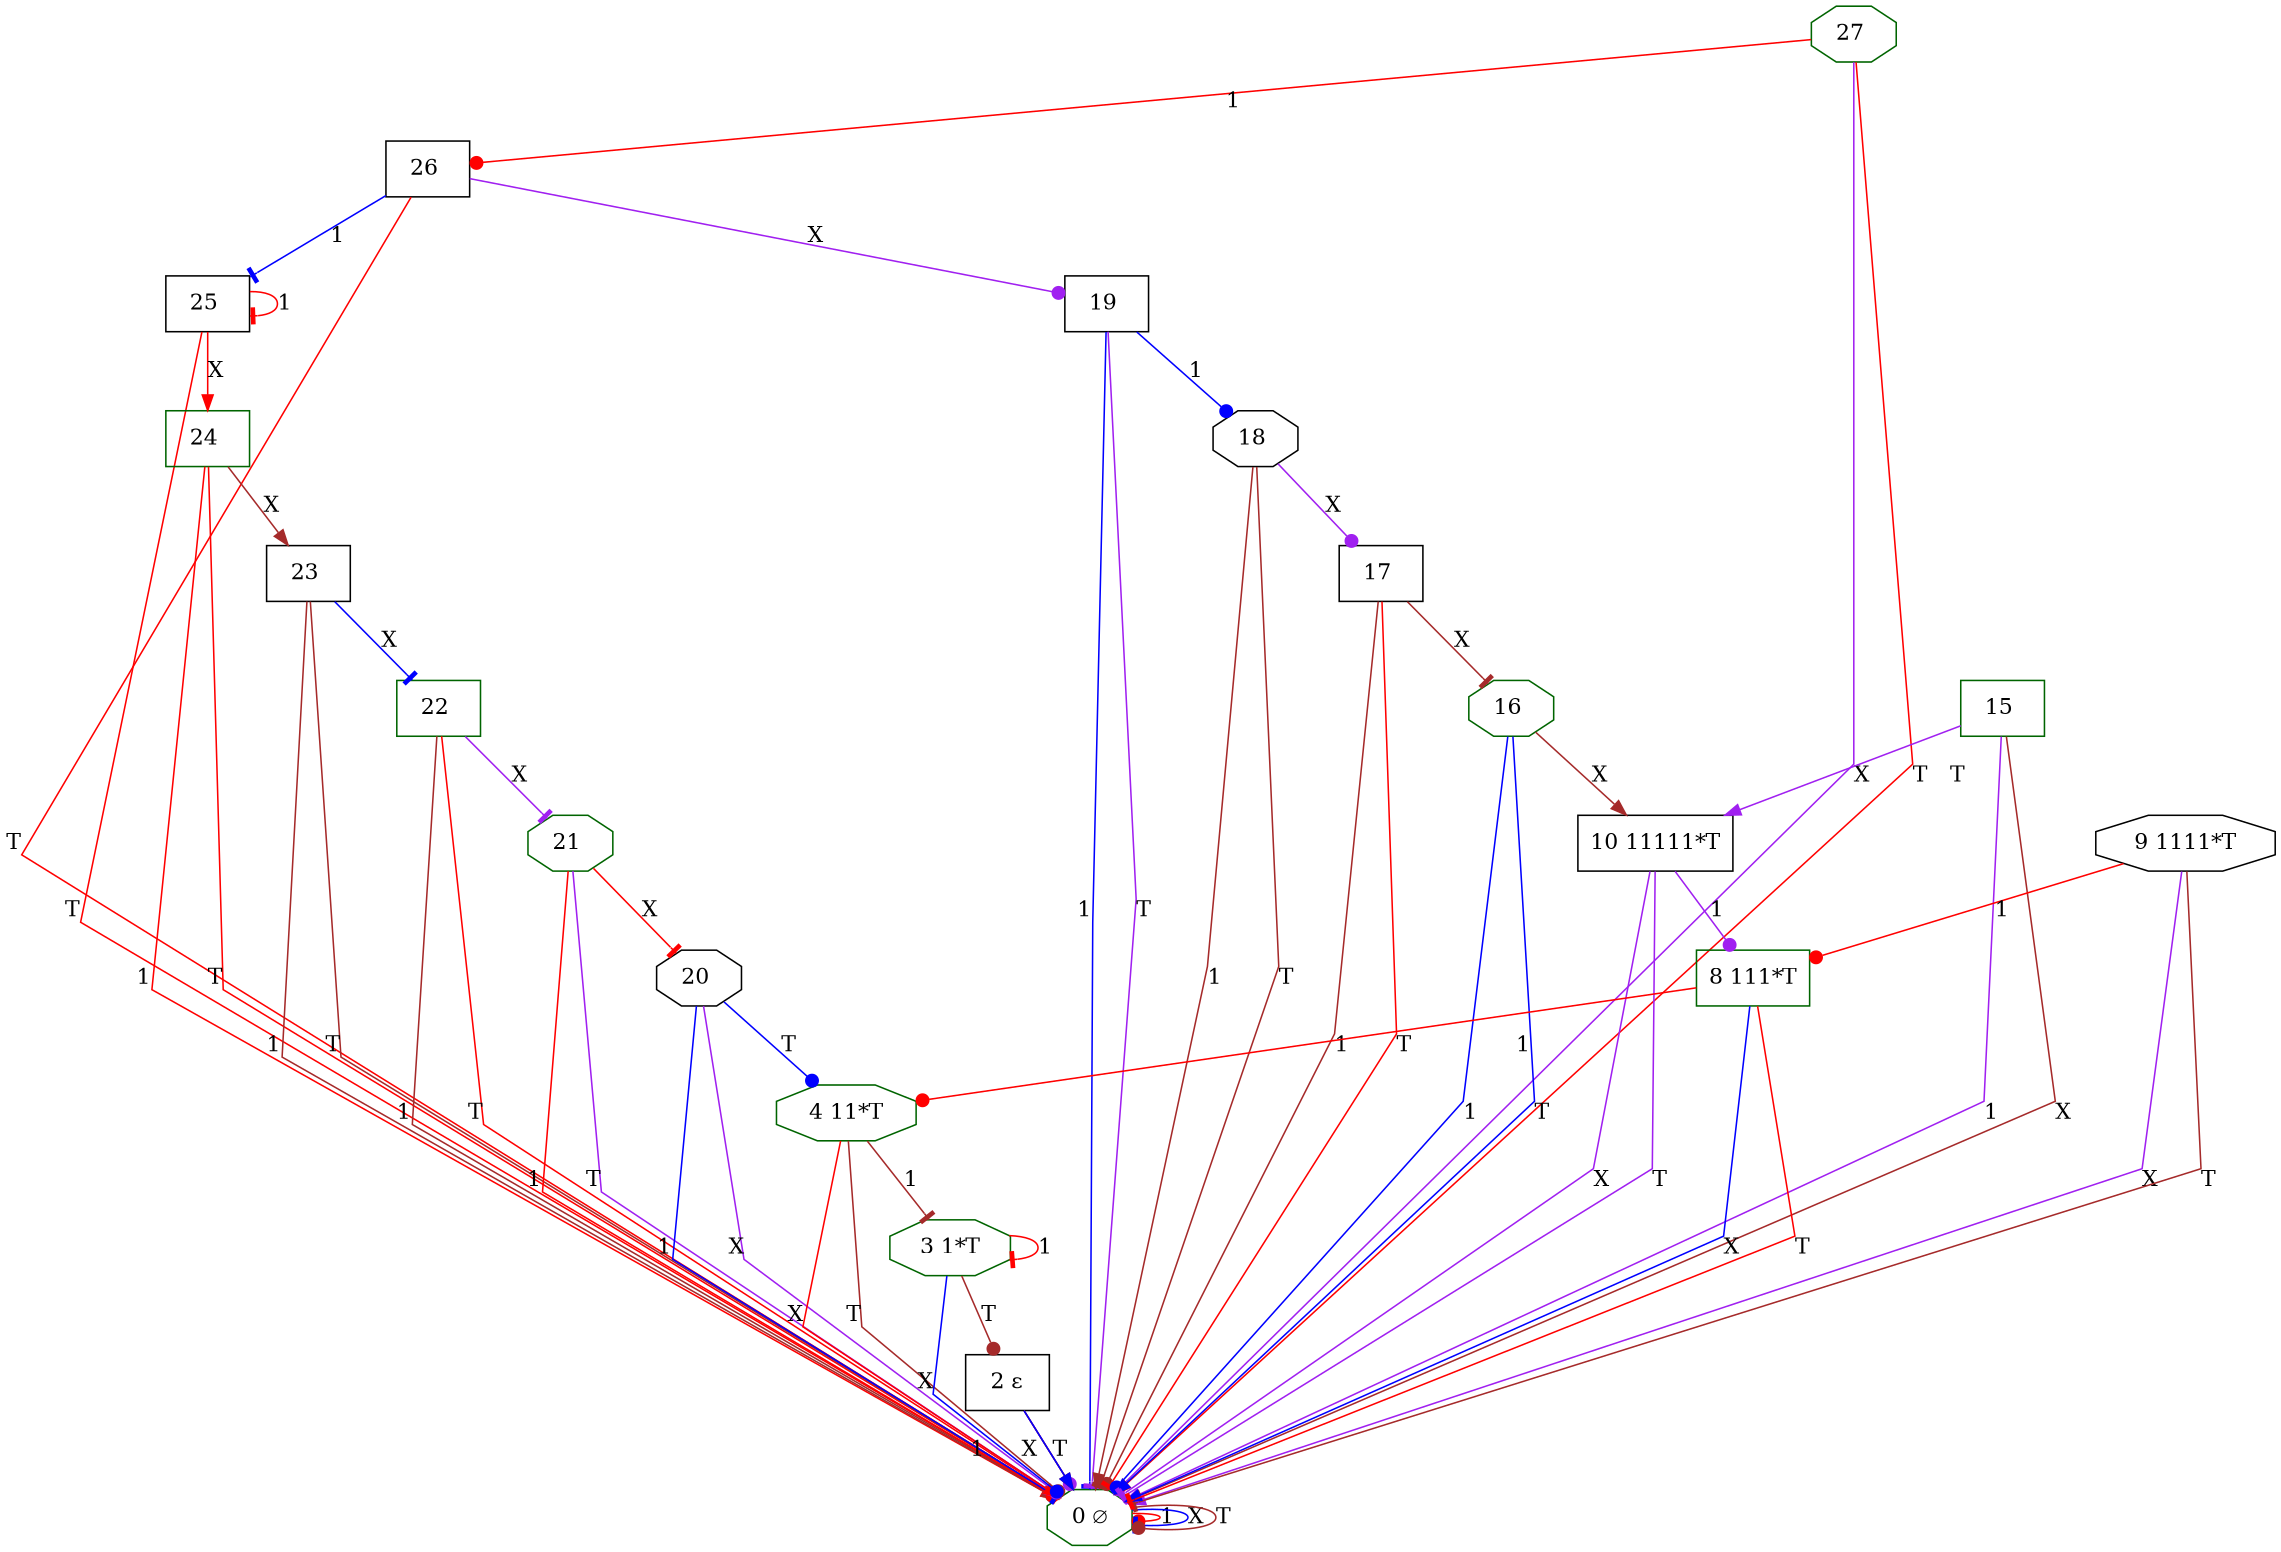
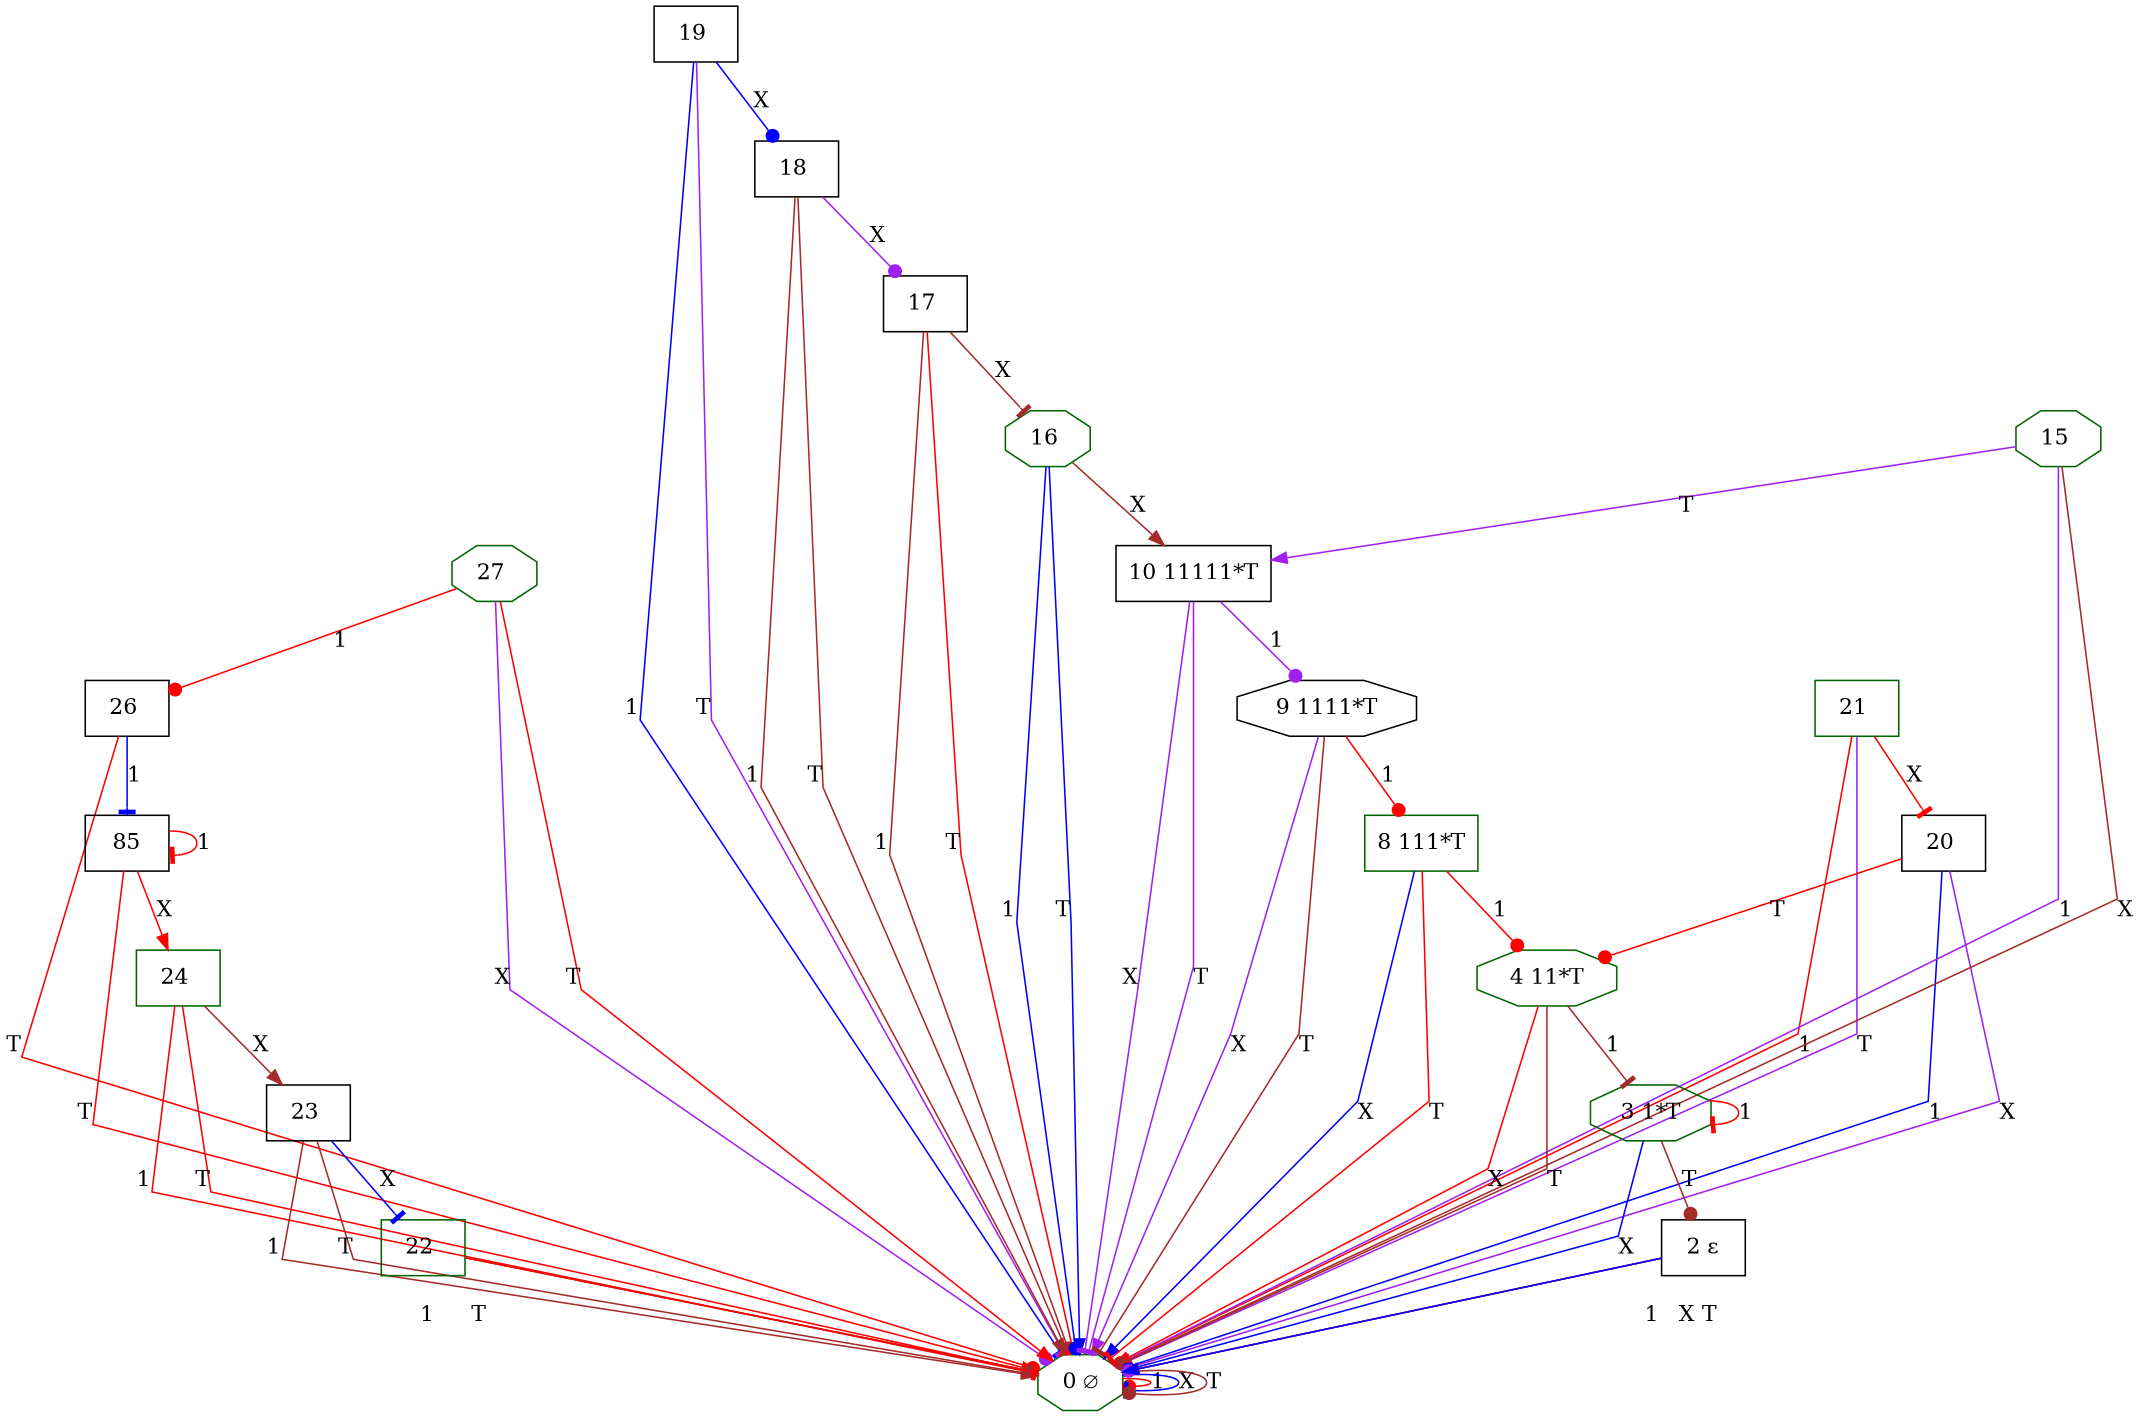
(761, 235) -> none
(208, 304) -> (127, 843)
(1197, 371) -> (761, 102)
(1255, 439) -> (797, 169)
(2003, 708) -> (2058, 439)
(504, 775) -> none
(570, 843) -> (1857, 708)
(1698, 902) -> (1256, 636)
(699, 978) -> (1944, 843)
(766, 1039) -> (1756, 907)
